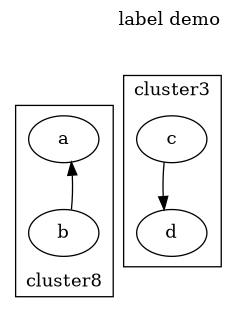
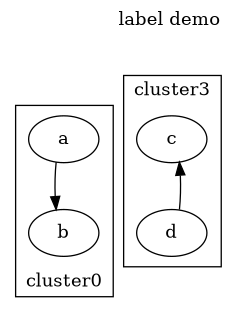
(163, 179) -> (180, 193)
(72, 193) -> (55, 179)
(64, 282) -> (64, 282)
